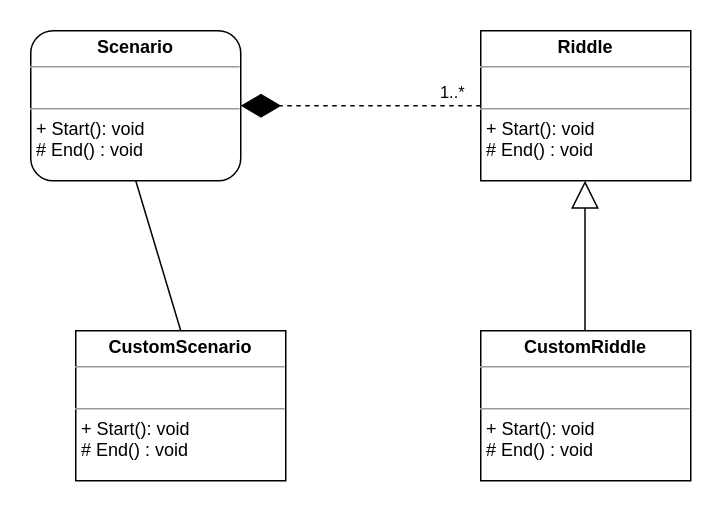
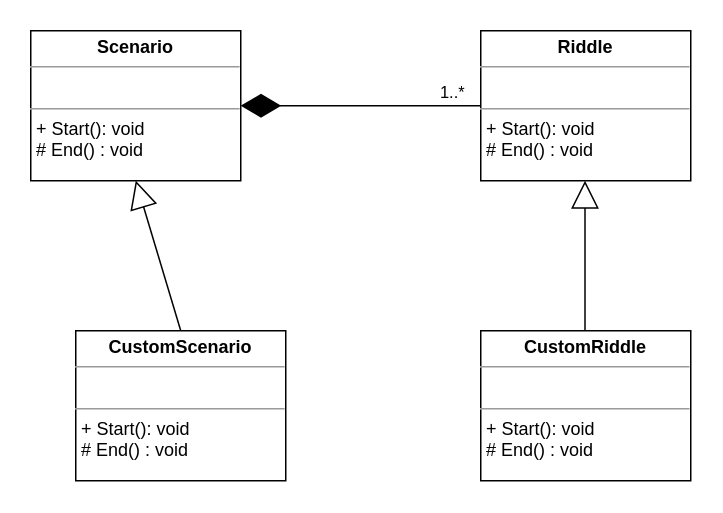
(136, 106) -> (136, 106)
(380, 106) -> (380, 106)
(140, 195) -> (144, 208)
